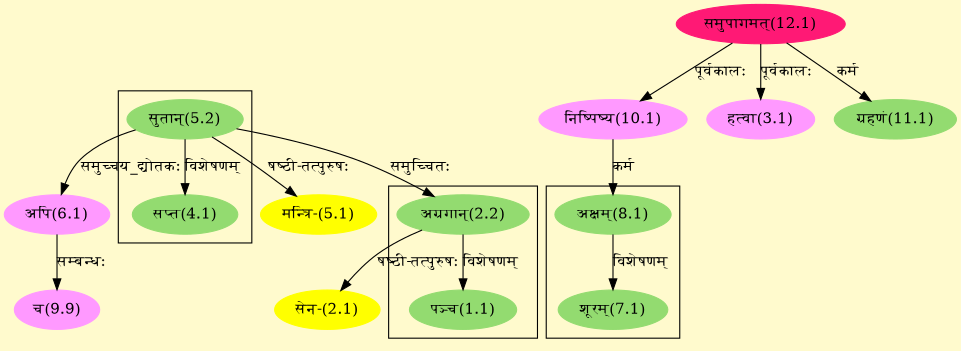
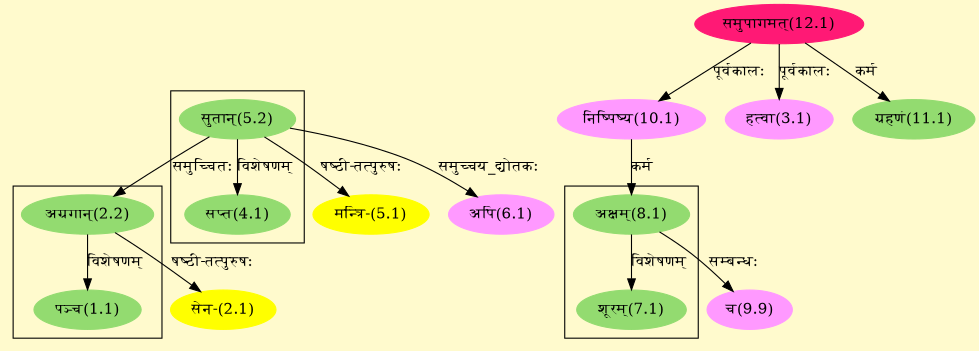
(57, 257) -> (691, 253)
